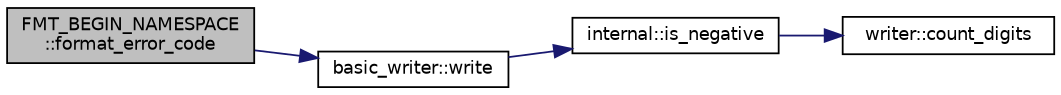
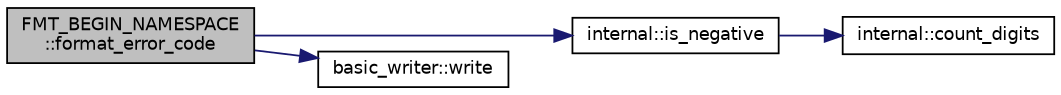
(948, 36) -> (948, 36)
(531, 54) -> (404, 36)
